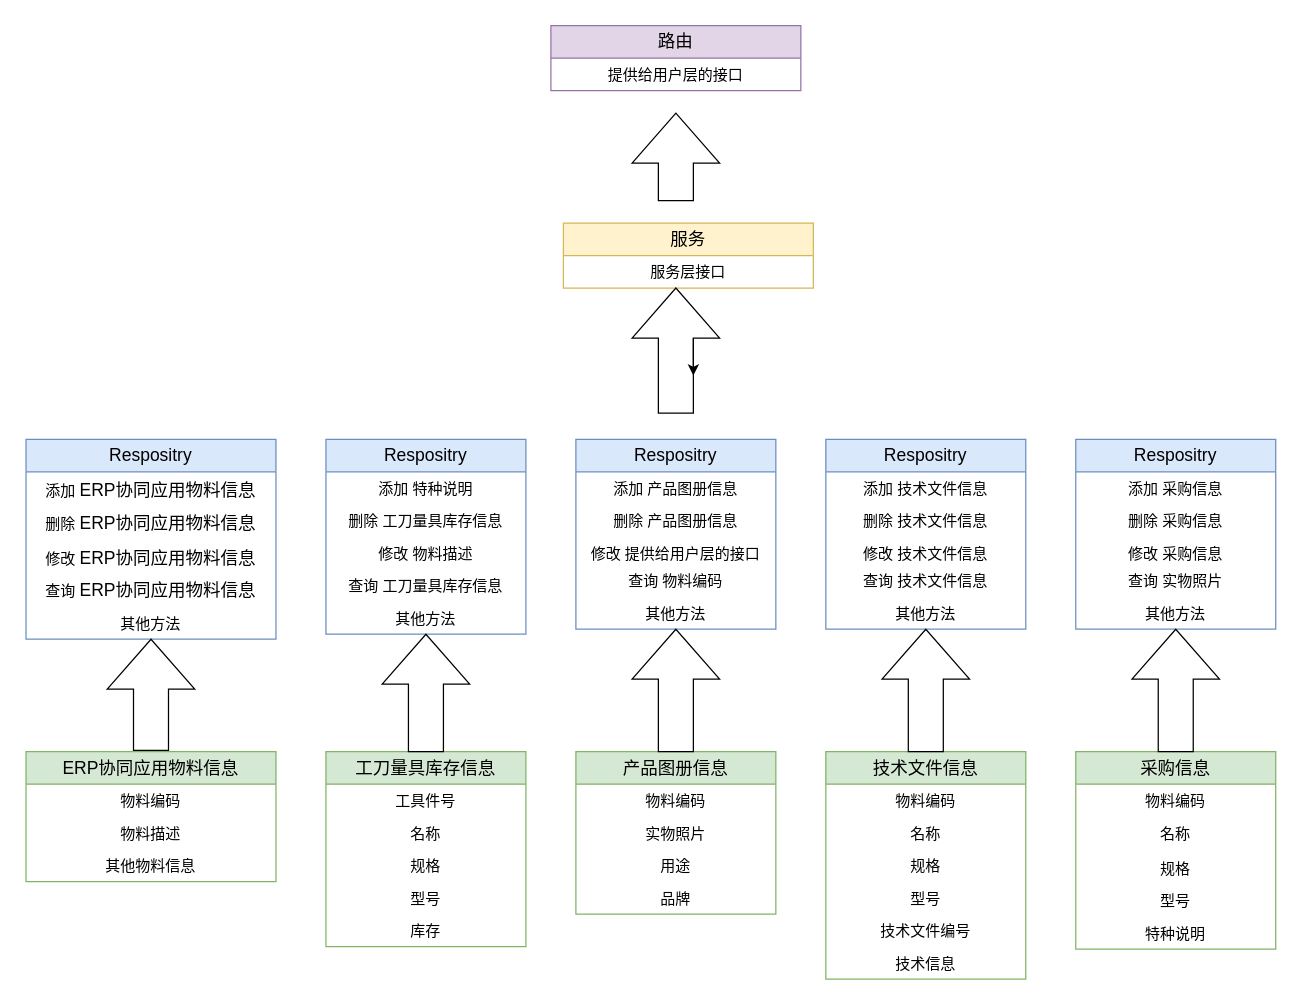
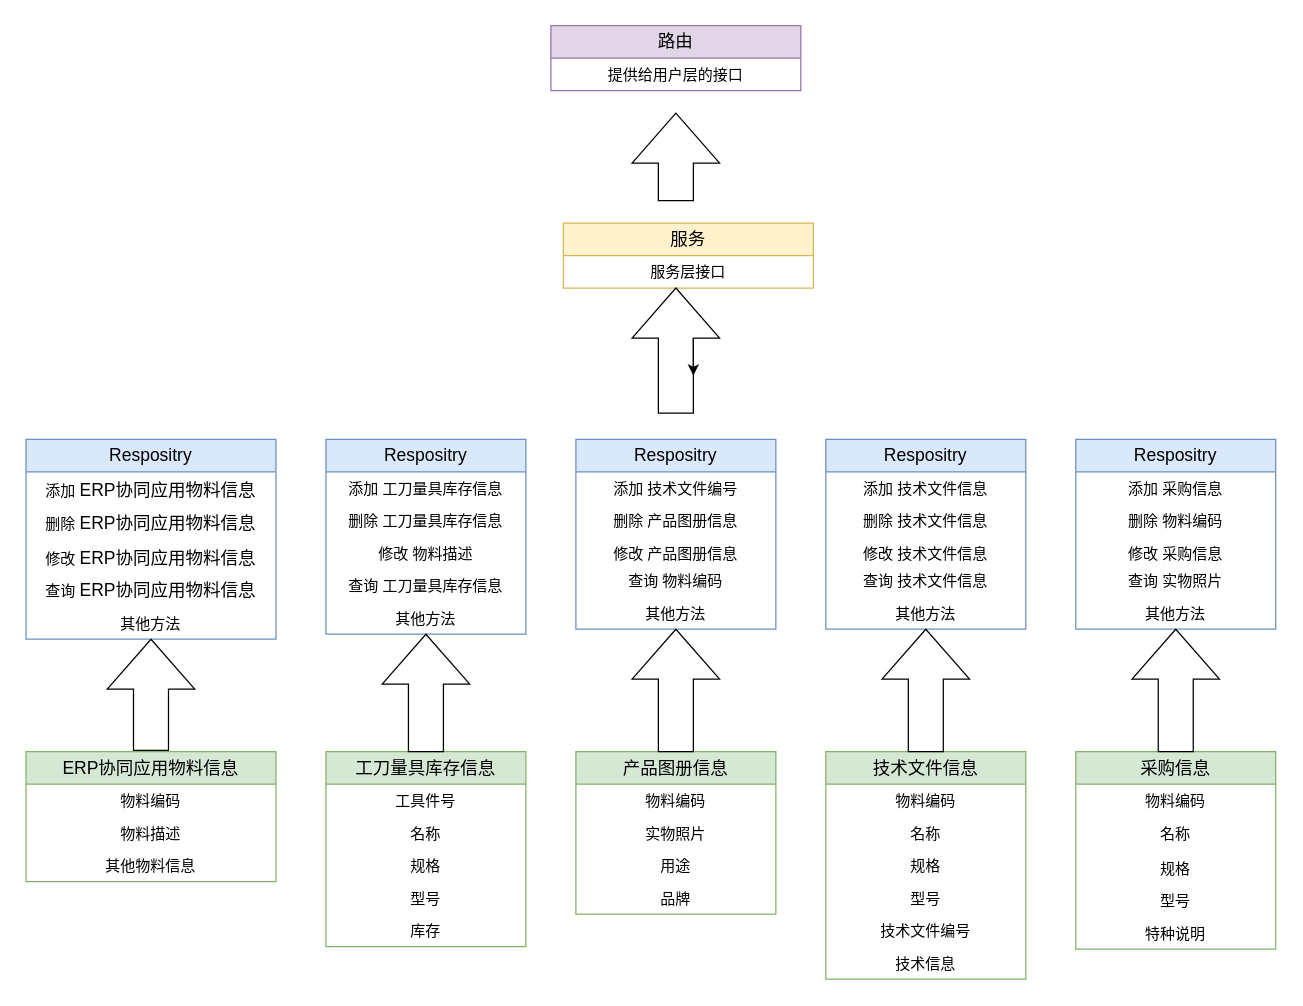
(426, 490) -> (426, 490)
(676, 490) -> (676, 490)
(1176, 522) -> (1176, 522)
(676, 555) -> (676, 555)
